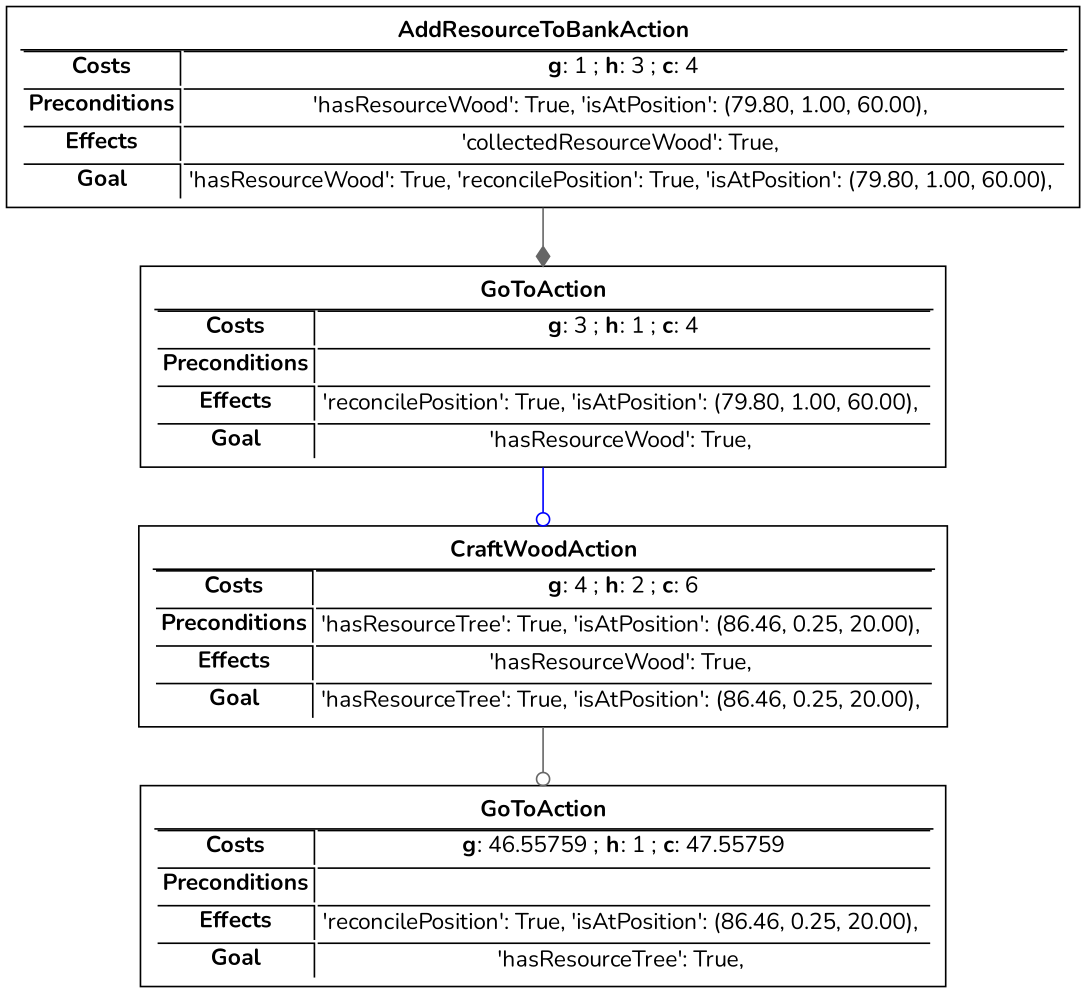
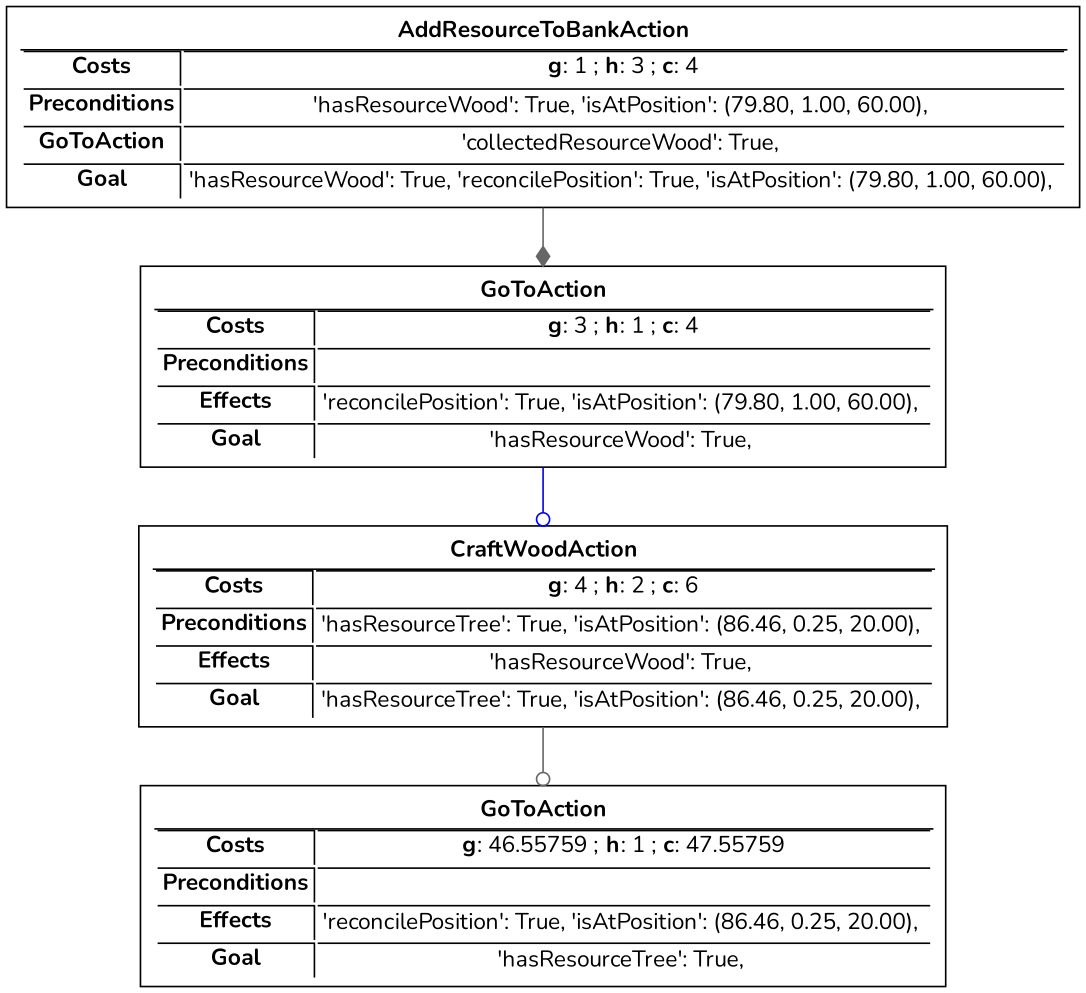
(102, 141) -> (102, 141)
